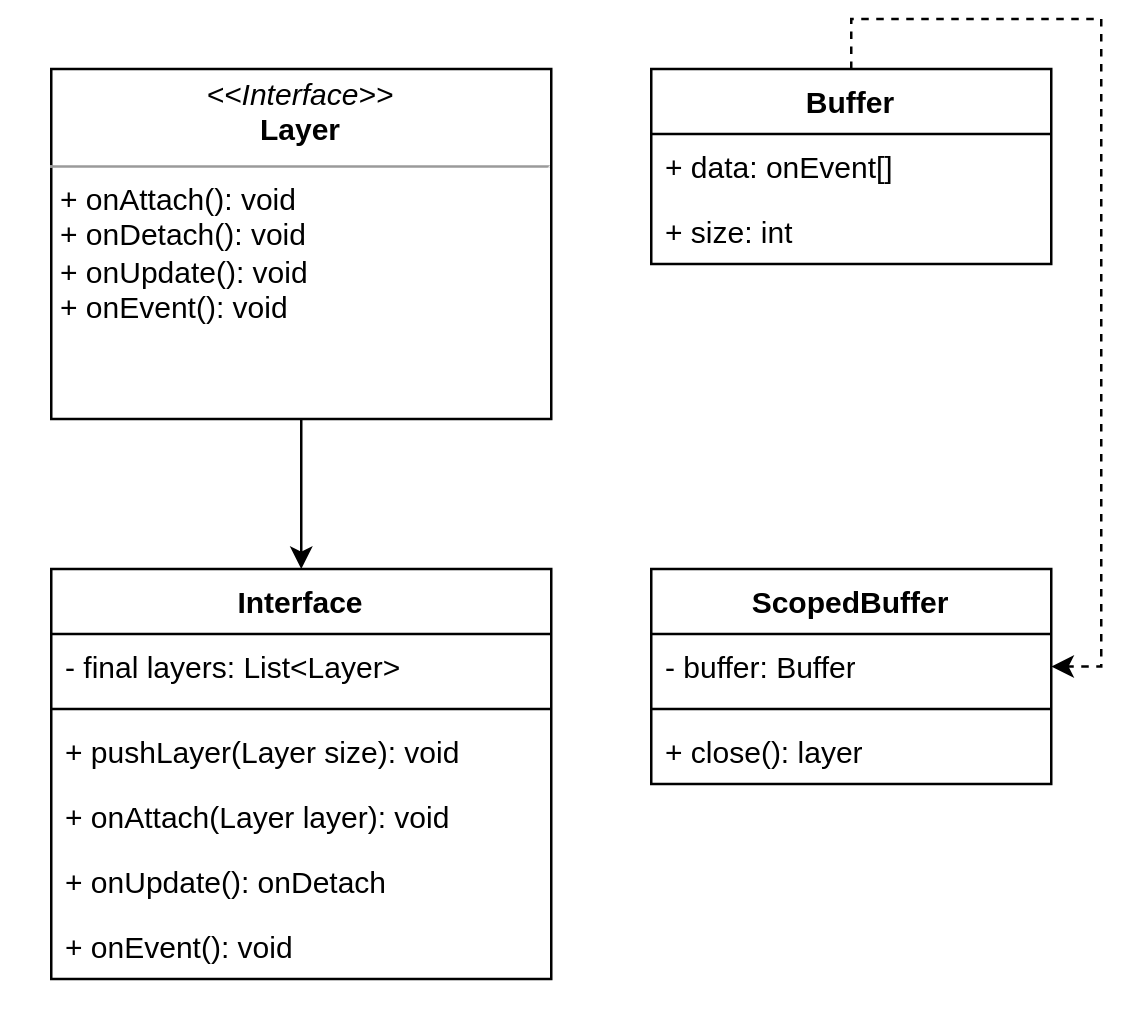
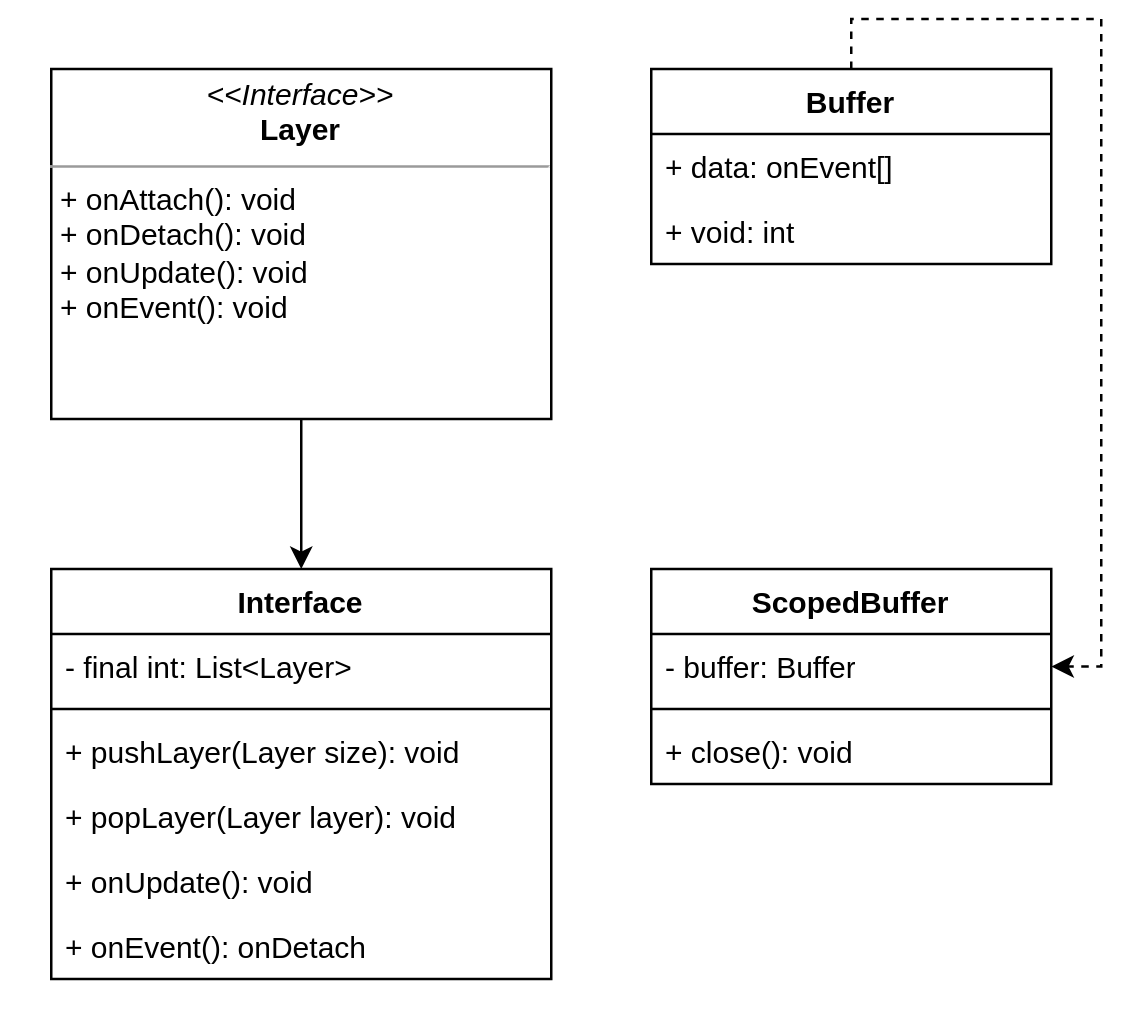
(739, 234) -> (739, 234)
(262, 669) -> (237, 669)
(781, 754) -> (773, 754)
(286, 819) -> (286, 819)
(239, 884) -> (202, 884)
(193, 949) -> (231, 949)
